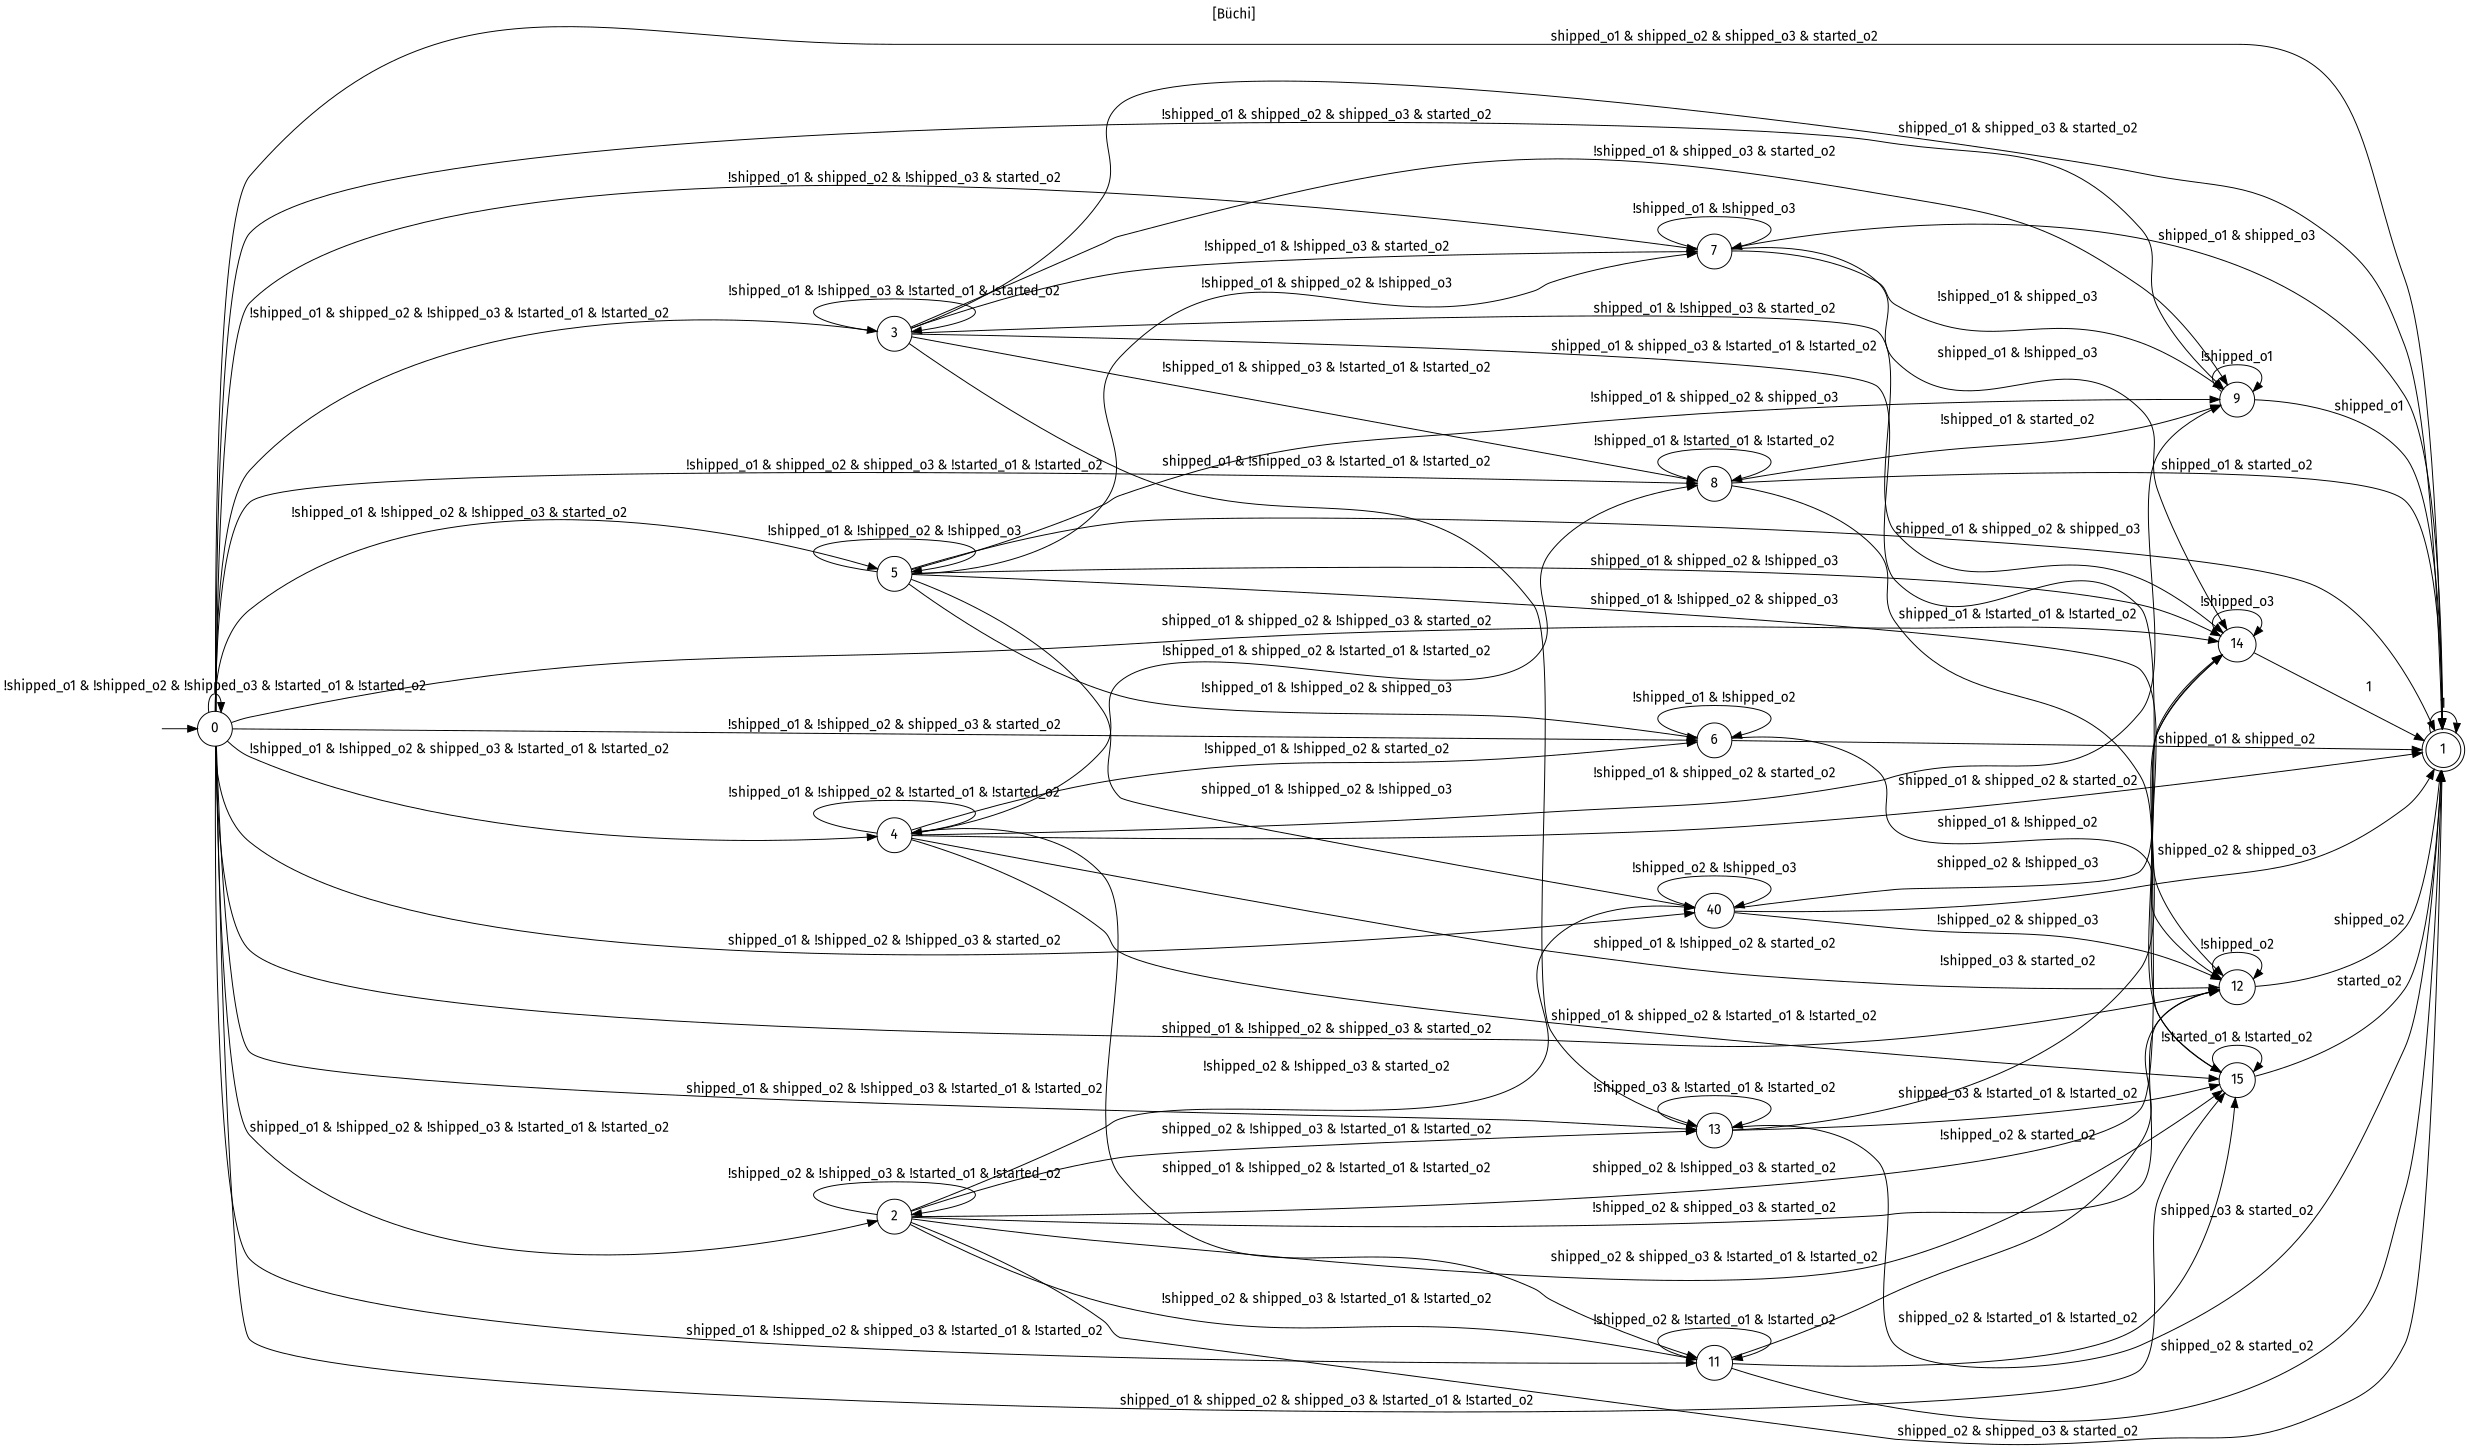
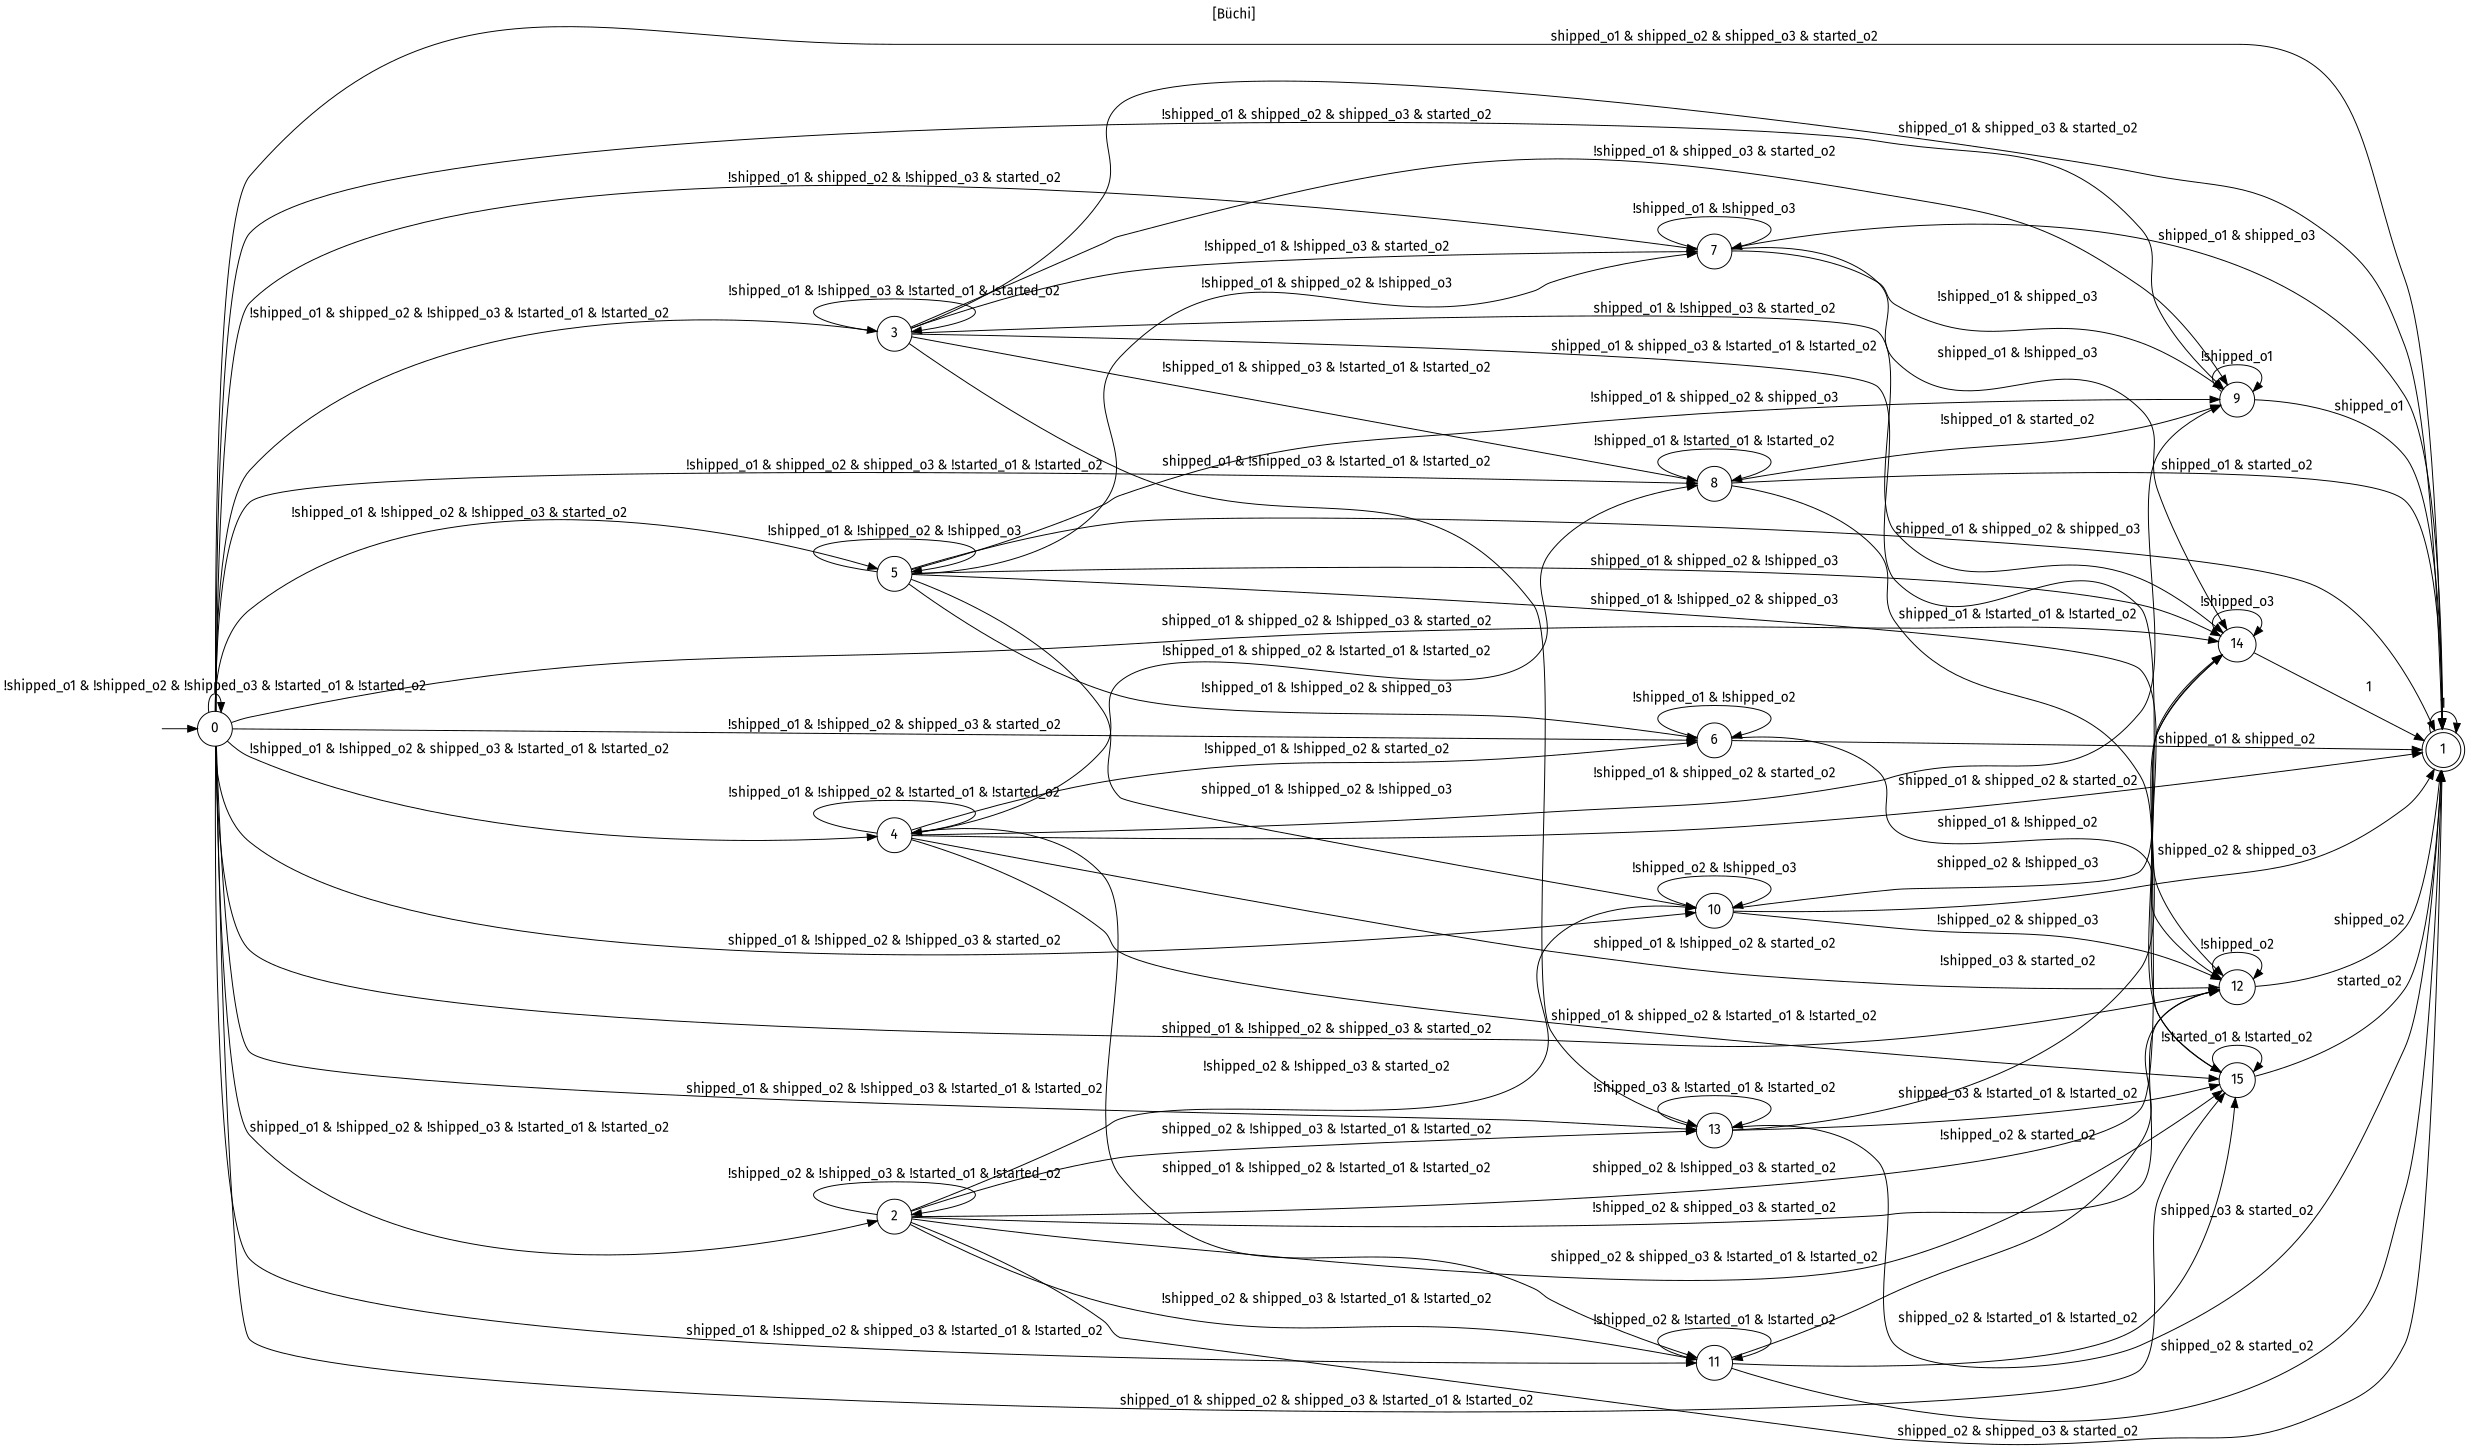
(1714, 911) -> (1714, 911)
